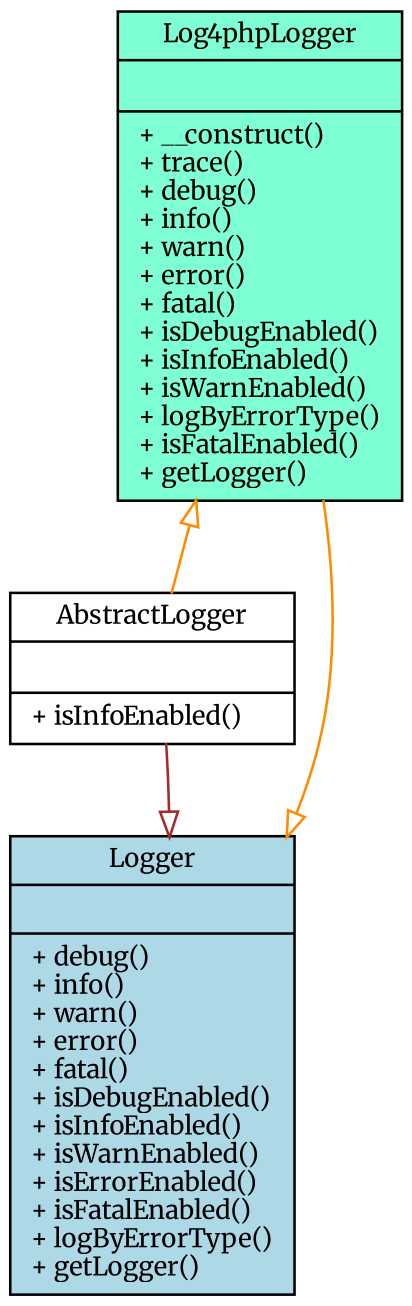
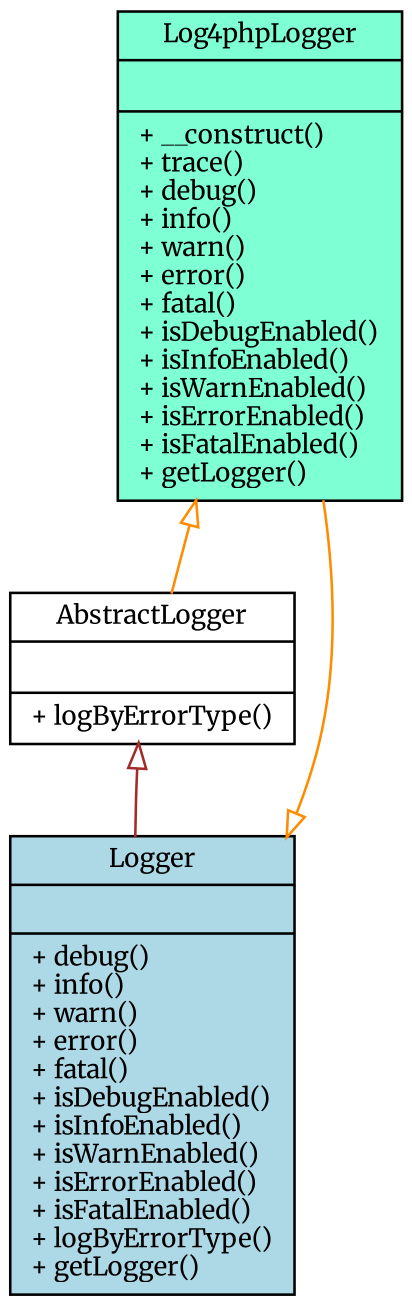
(260, 417) -> (252, 417)
(137, 717) -> (152, 717)
(168, 777) -> (136, 803)
